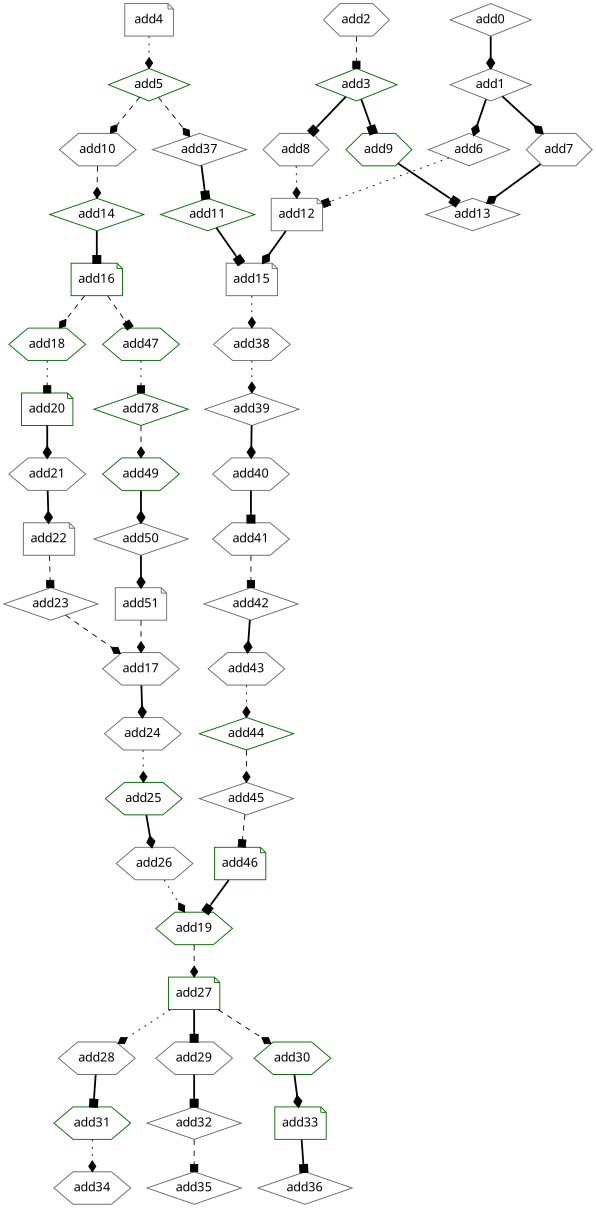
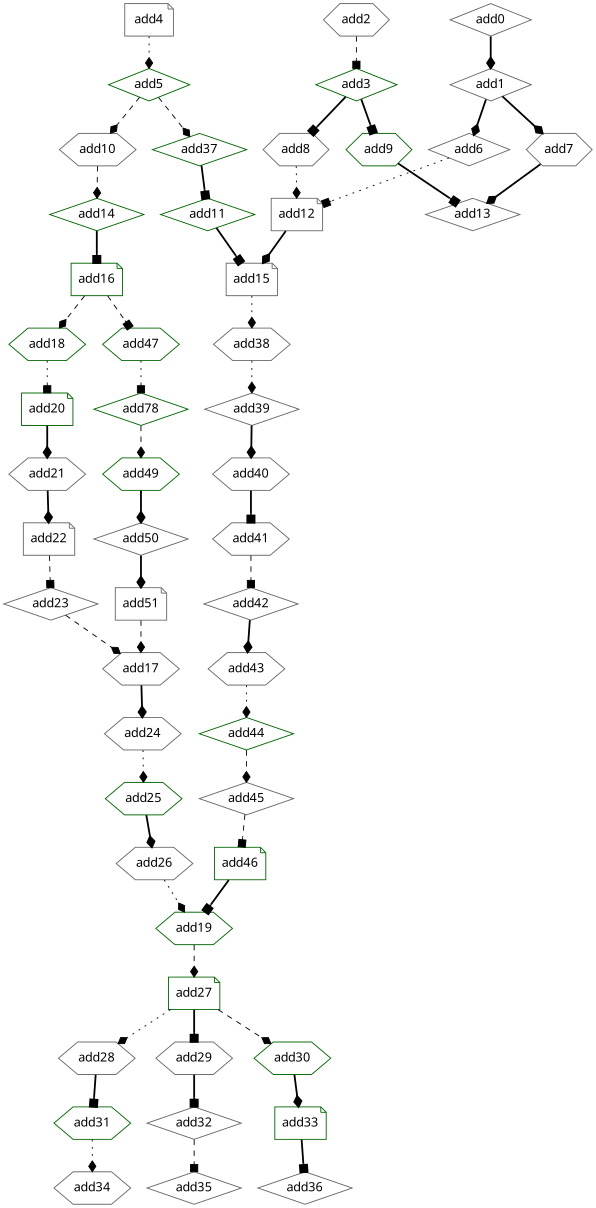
(200, 150) -> (200, 150)
